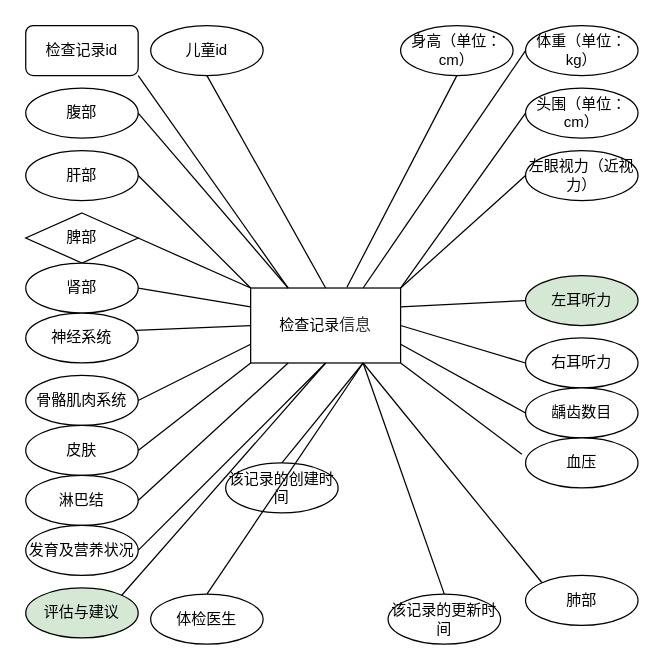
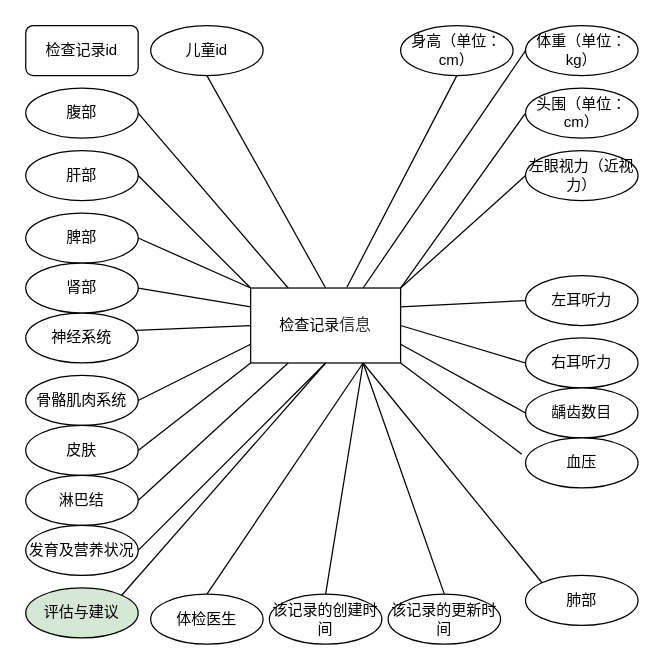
(208, 175) -> none
(82, 238) -> (82, 238)
(582, 301) -> (582, 301)
(282, 488) -> (326, 619)
